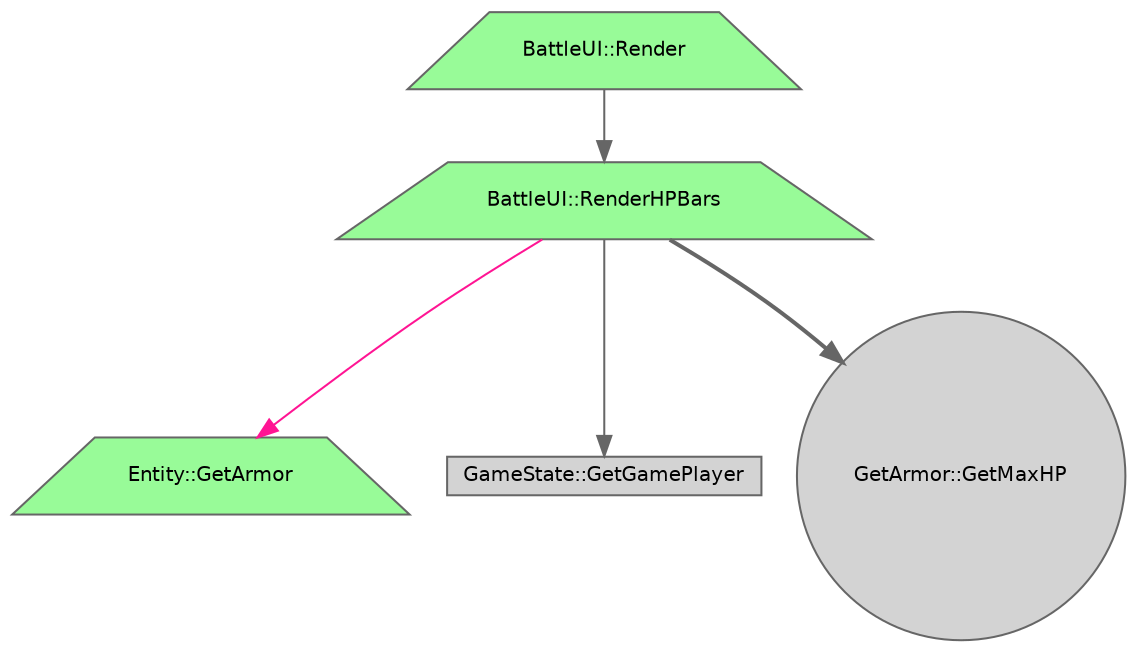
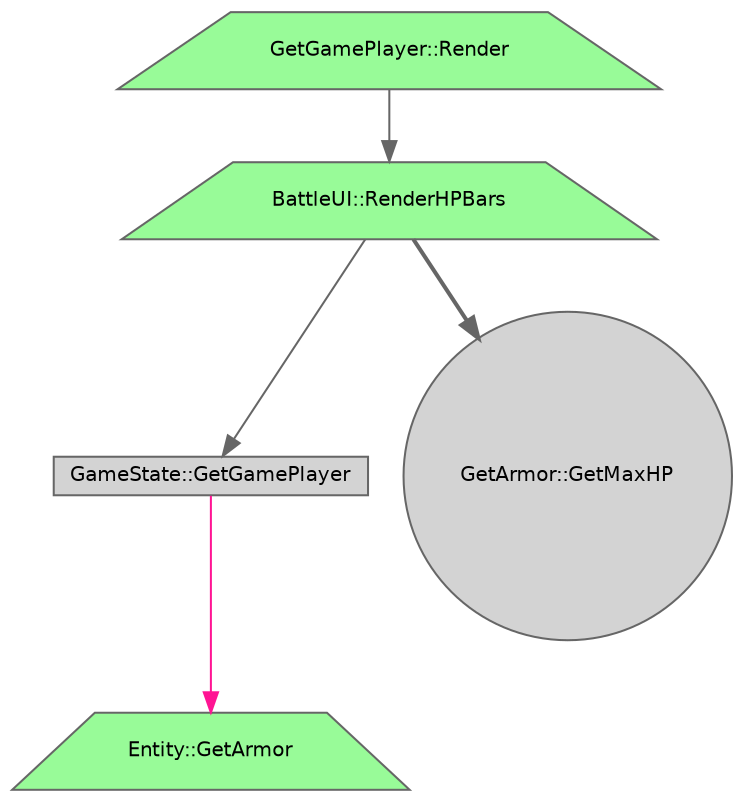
(604, 51) -> (389, 51)
(405, 328) -> (211, 594)
